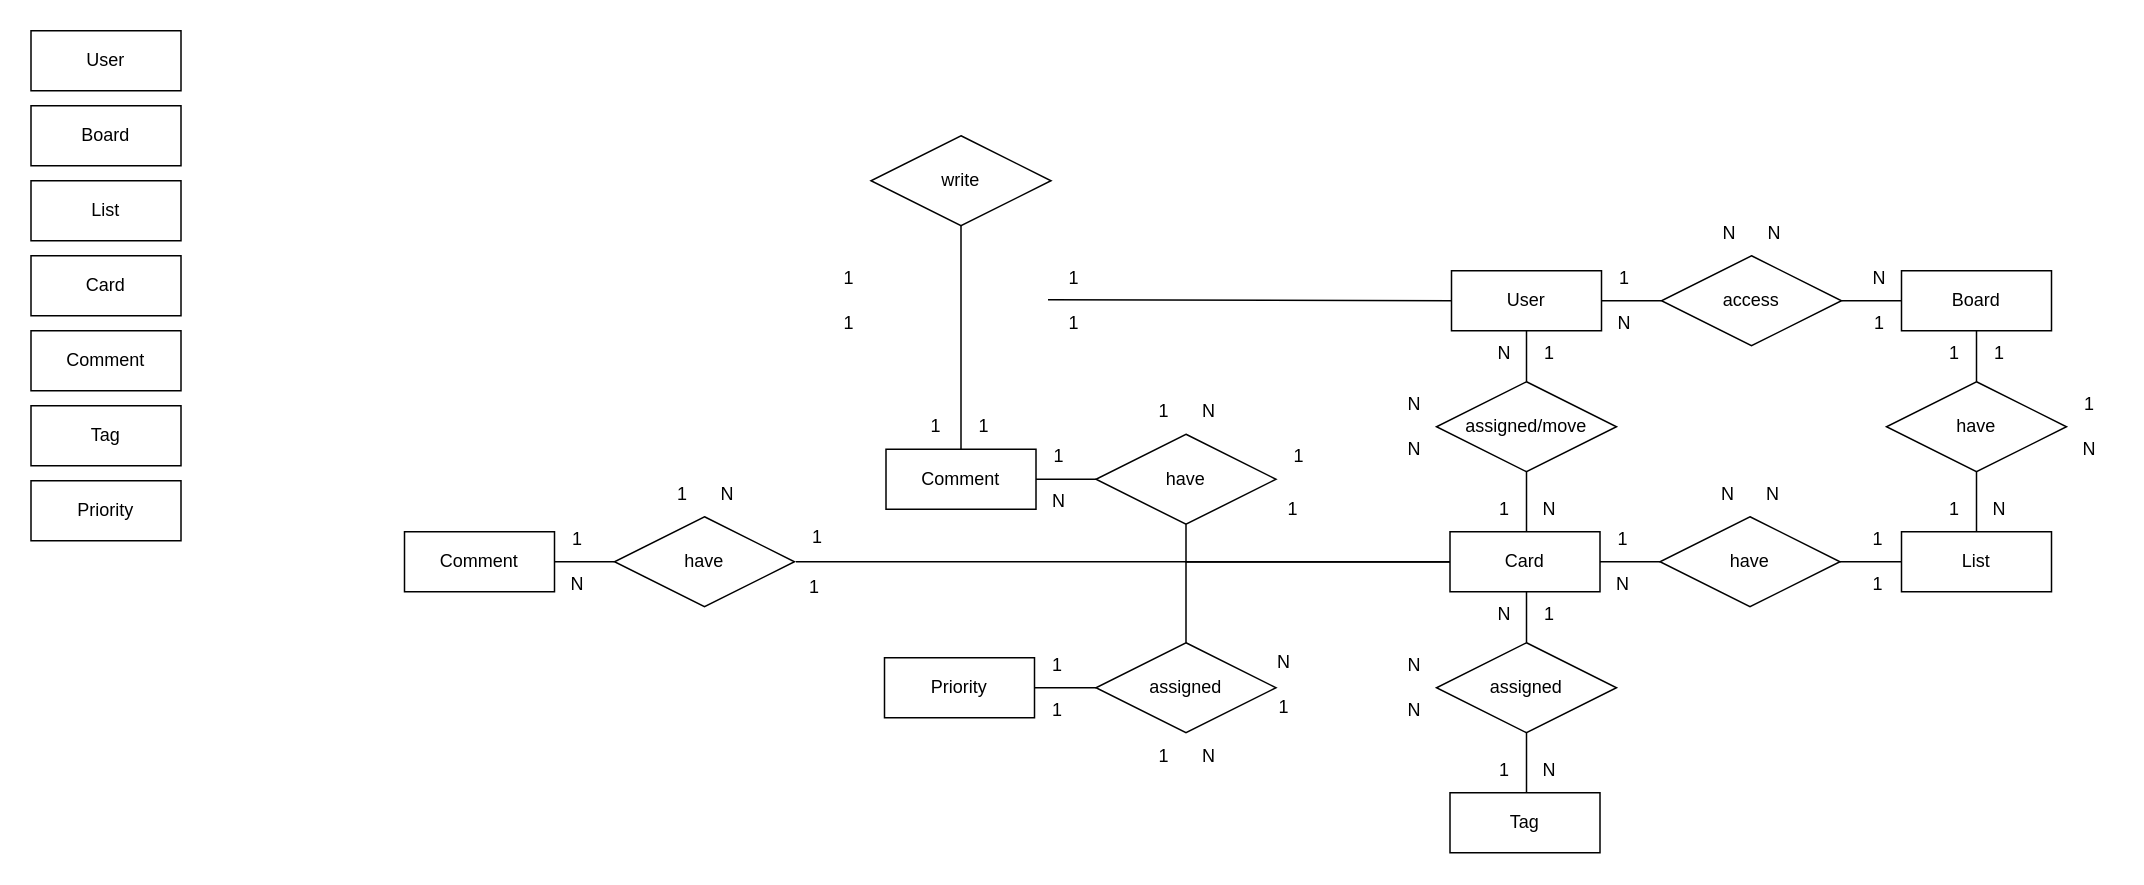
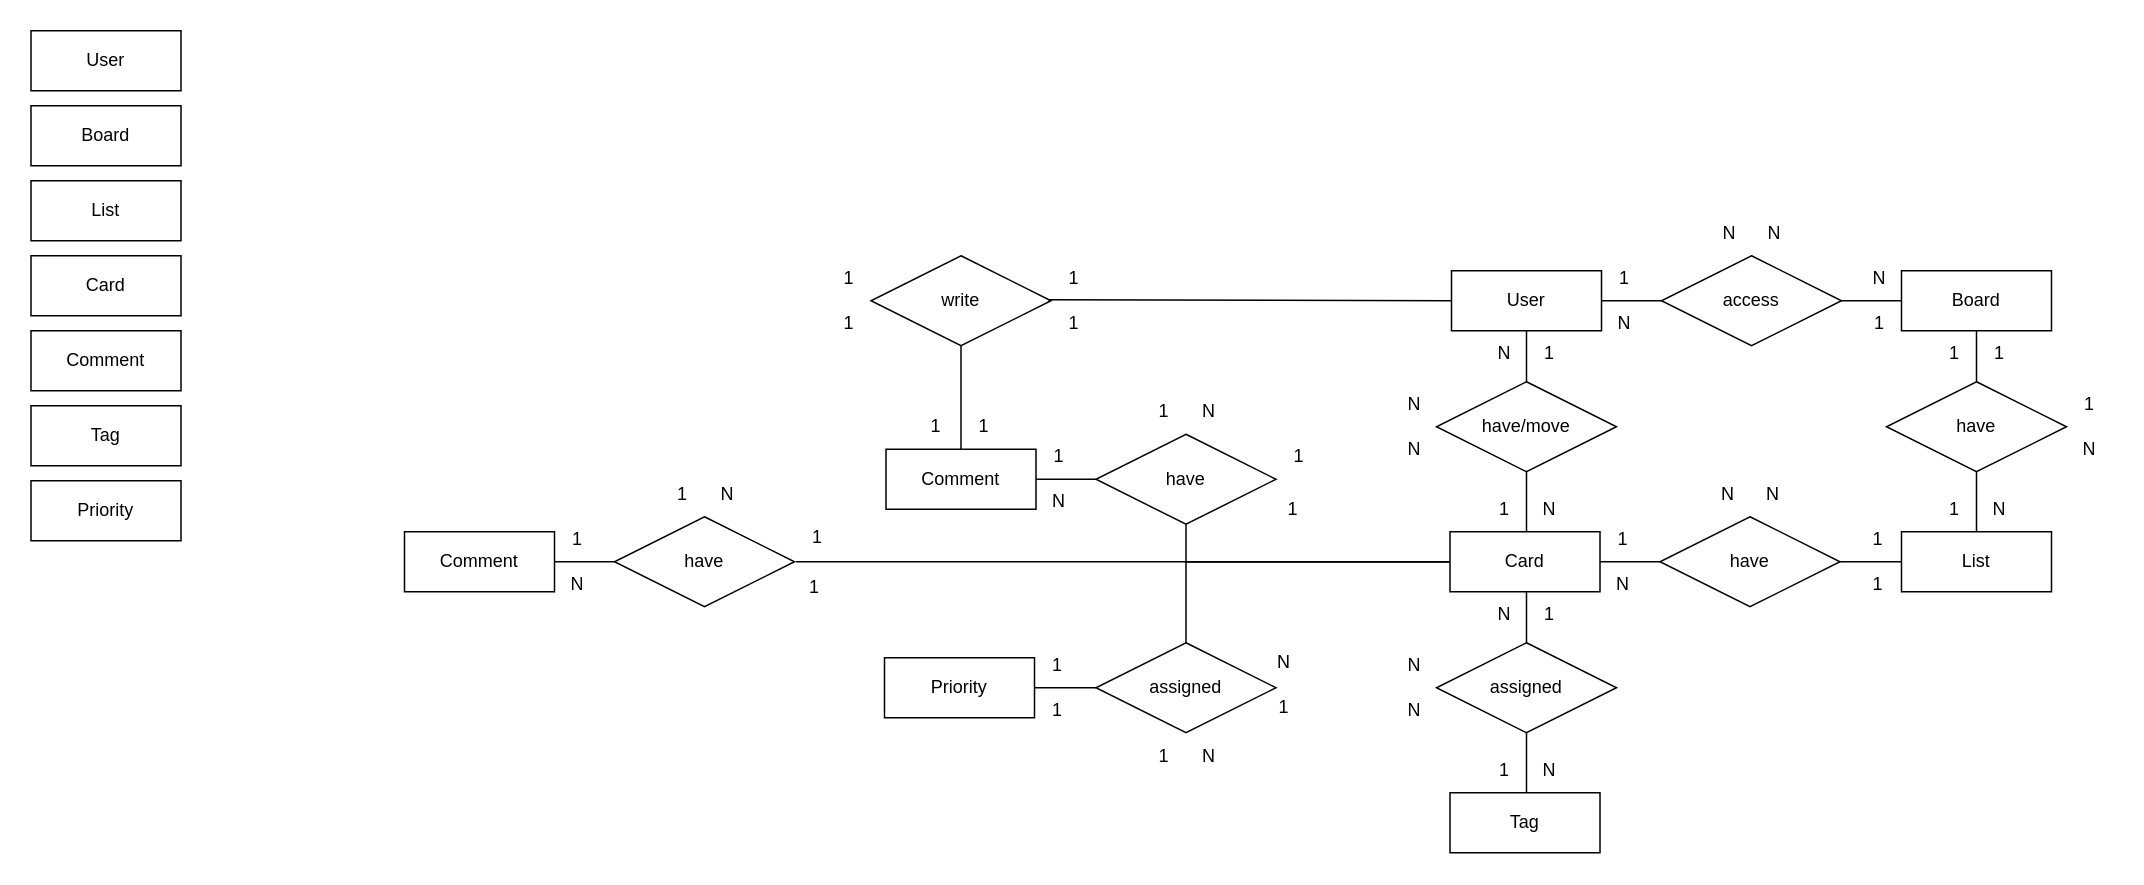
(961, 181) -> (961, 301)
(1526, 427) -> (1526, 427)
